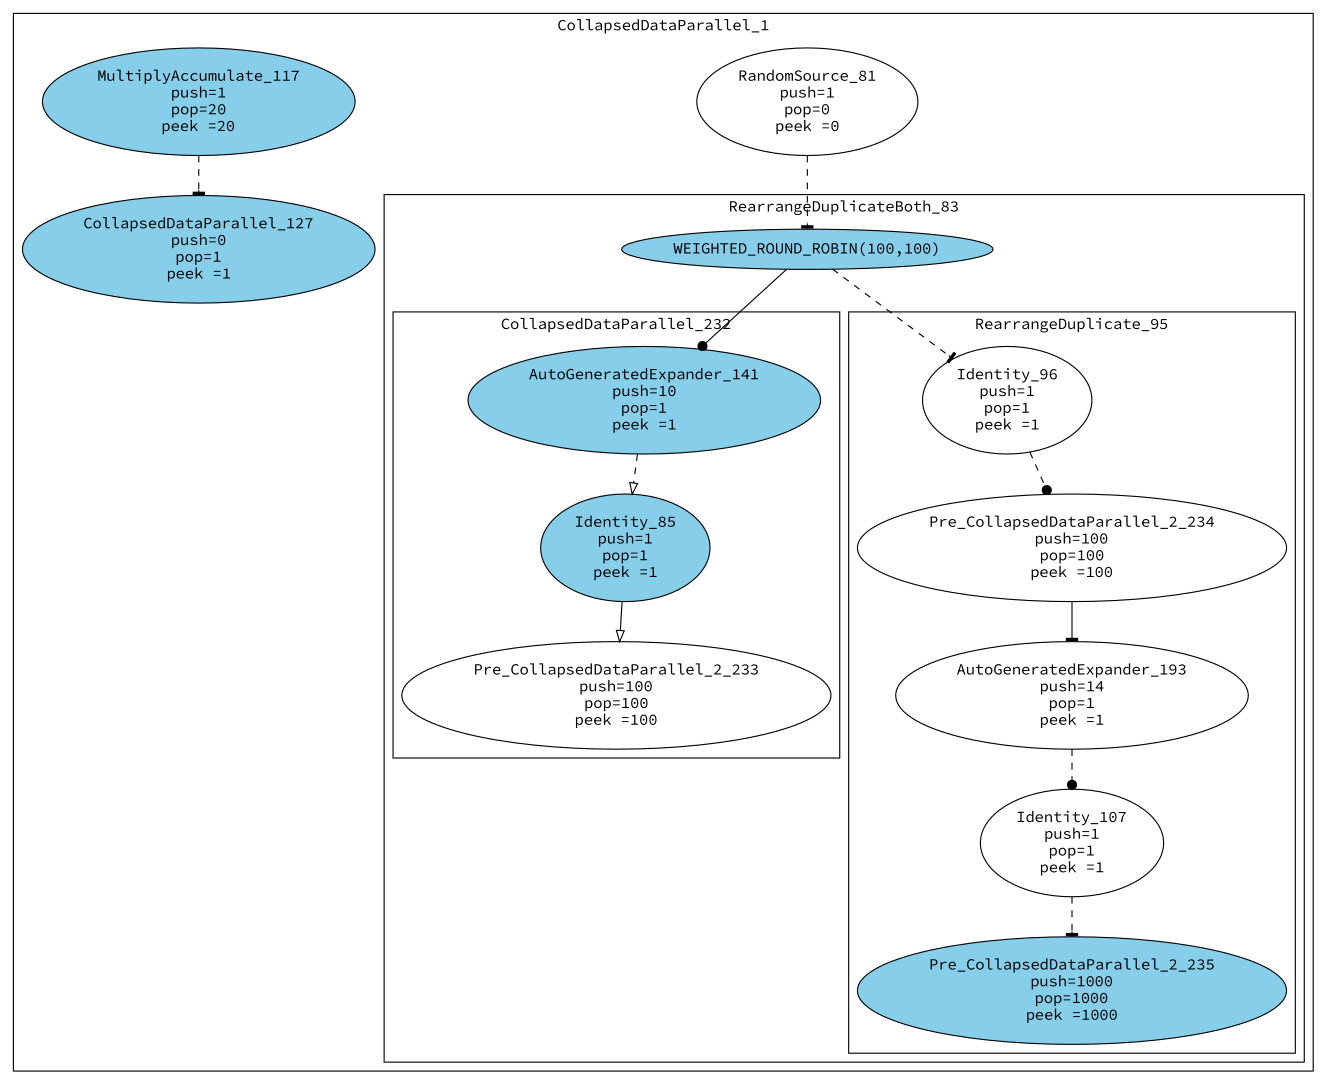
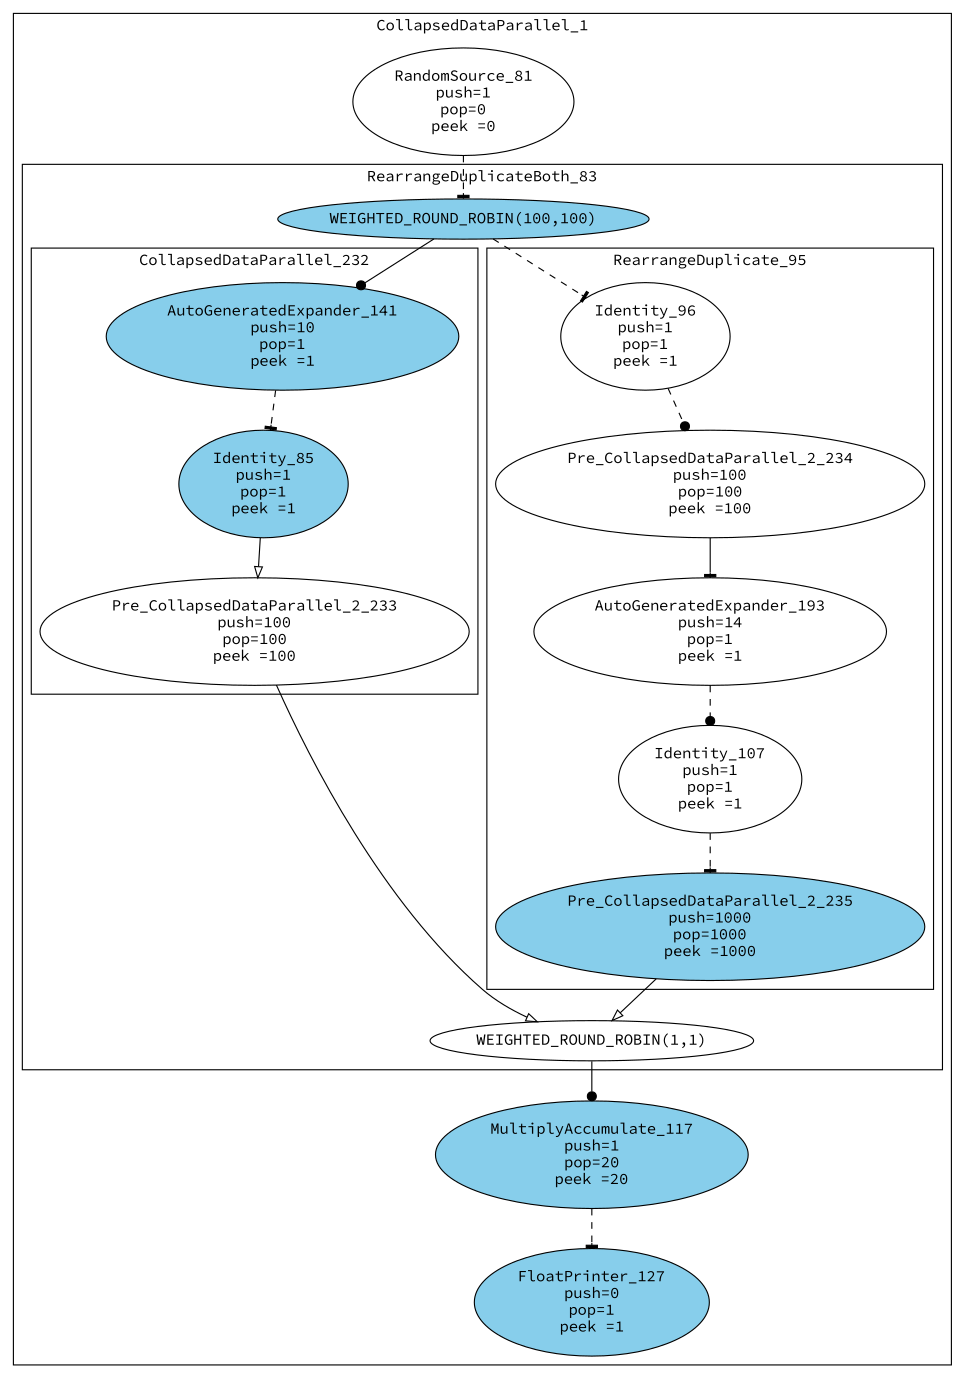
(199, 249) -> (592, 1302)
(636, 469) -> (273, 407)
none -> (592, 1041)
